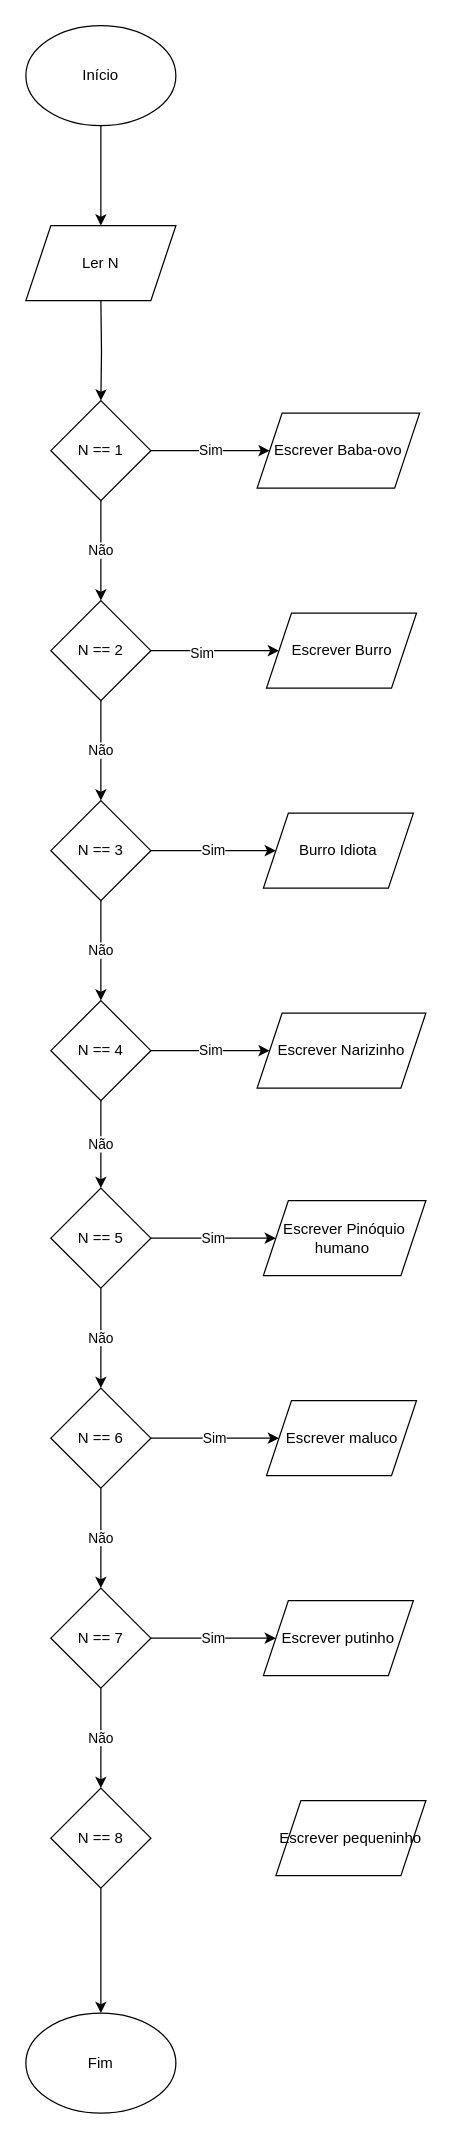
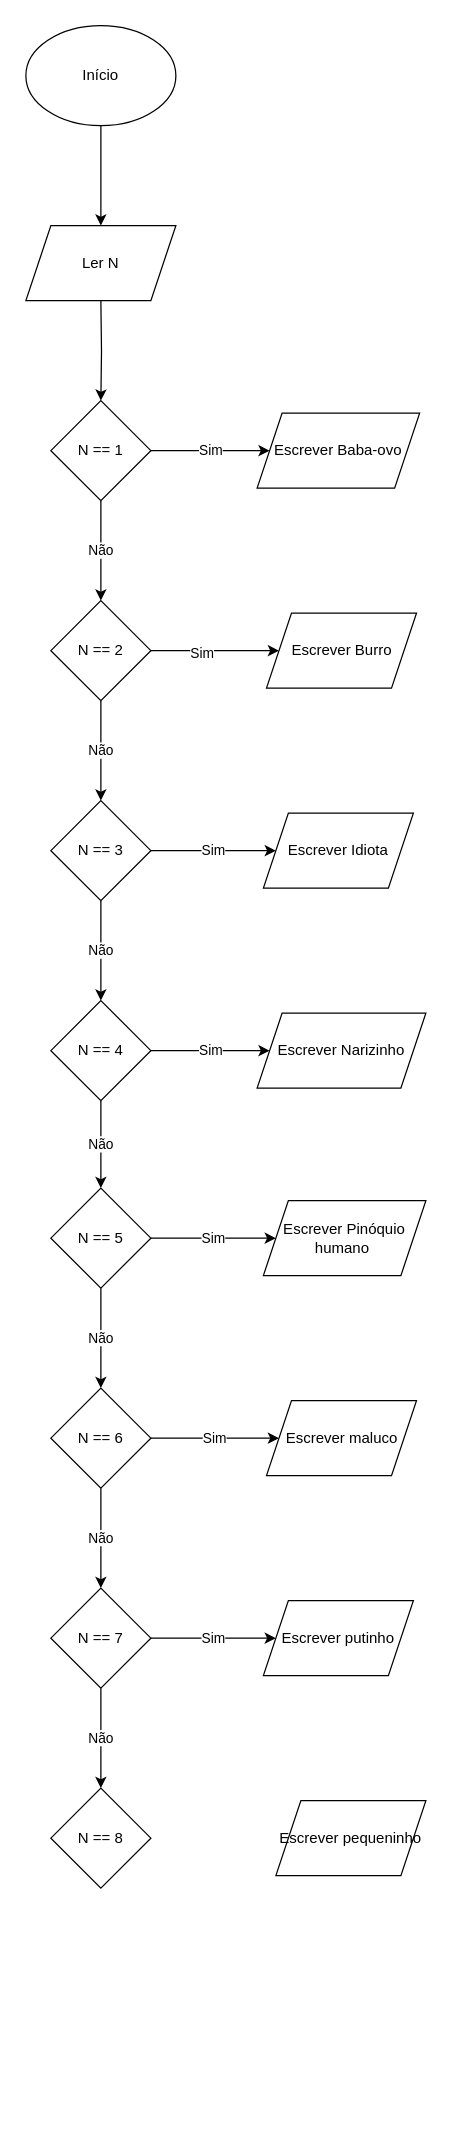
(338, 851) -> (338, 851)
(101, 1946) -> none
(101, 2063) -> none
